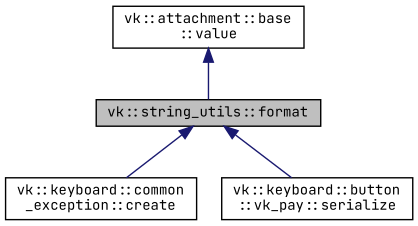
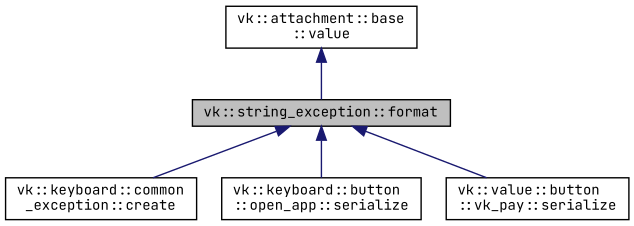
(208, 113) -> (321, 113)
(317, 199) -> (538, 199)
none -> (321, 199)
